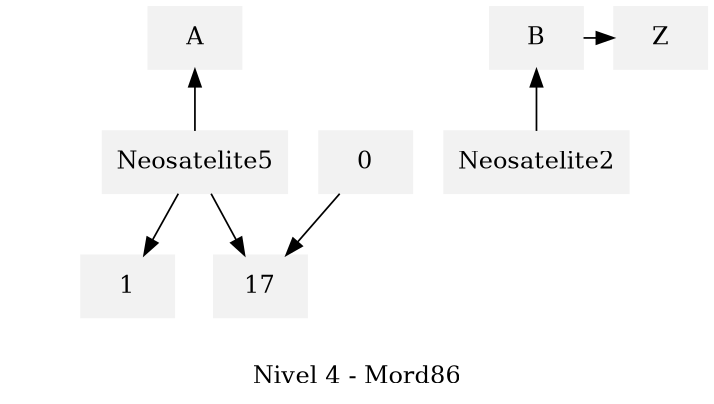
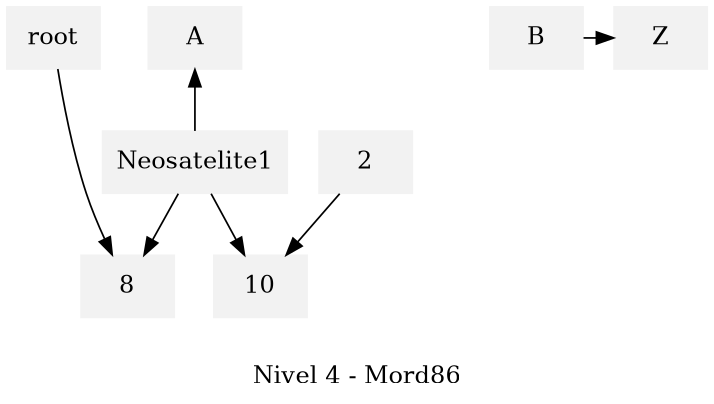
none -> (53, 38)
(195, 162) -> (195, 162)
(366, 162) -> (366, 162)
(536, 162) -> none
(128, 286) -> (128, 286)
(260, 286) -> (260, 286)
